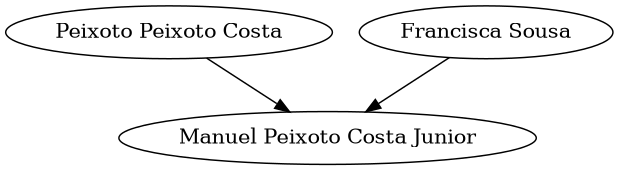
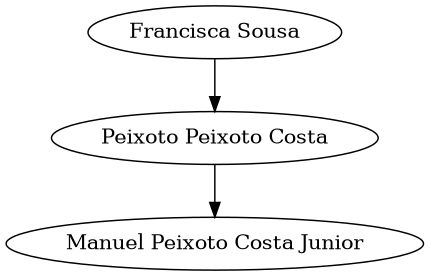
(414, 81) -> (215, 78)
